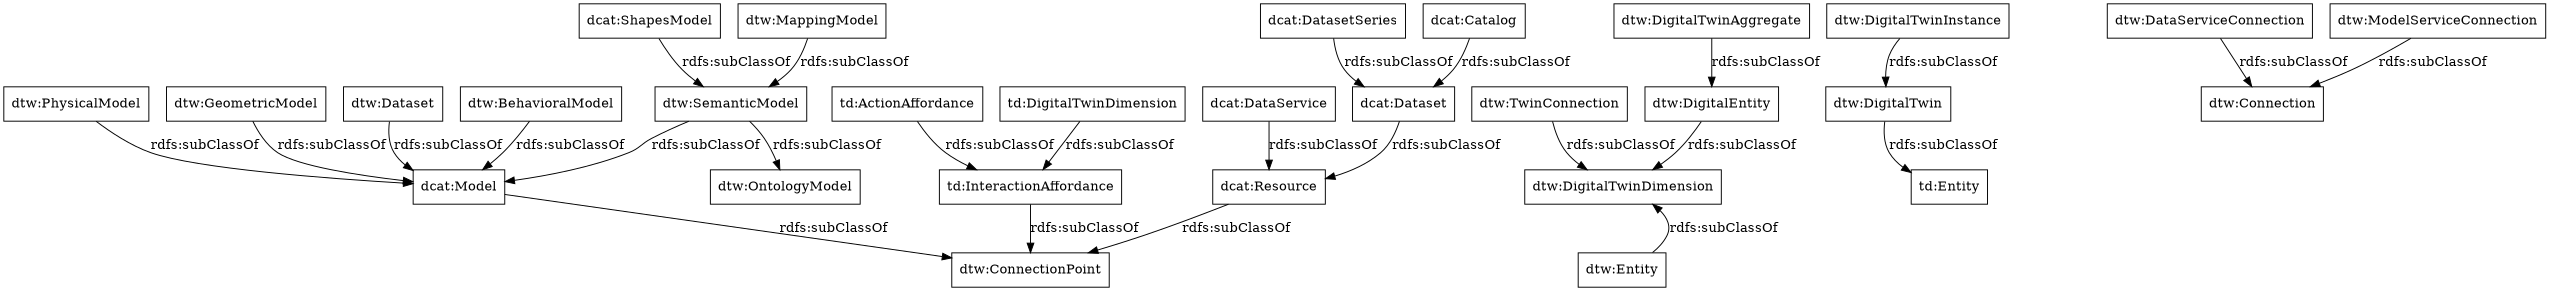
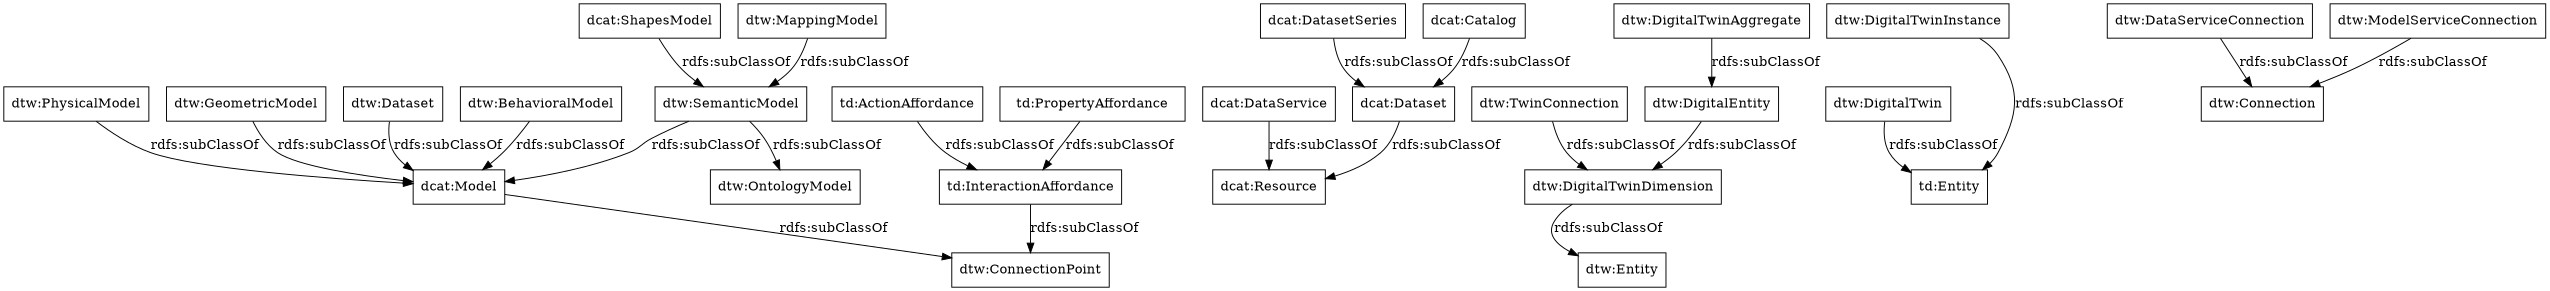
(1889, 56) -> (2014, 98)
(1093, 104) -> (1093, 104)
(1164, 229) -> none
(1668, 233) -> (1552, 228)
